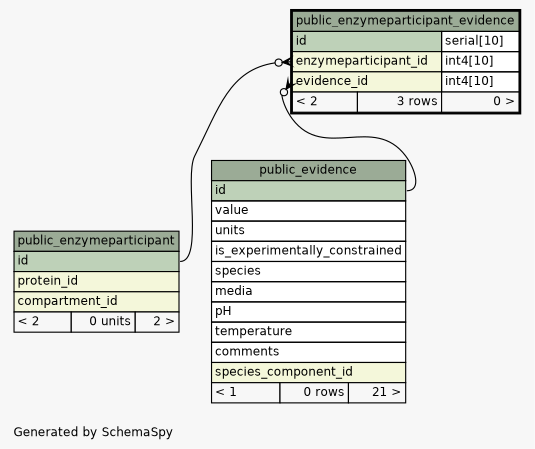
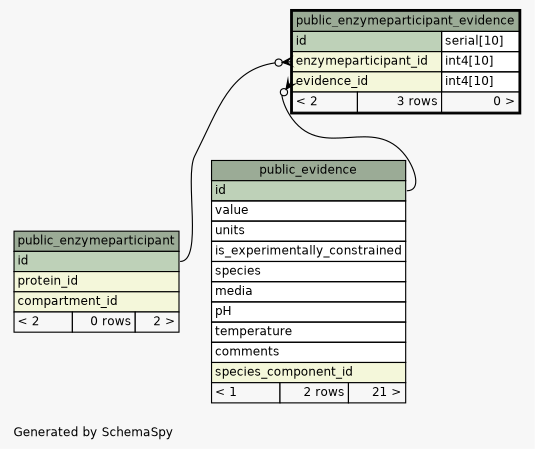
(111, 322) -> (111, 322)
(324, 392) -> (324, 392)
